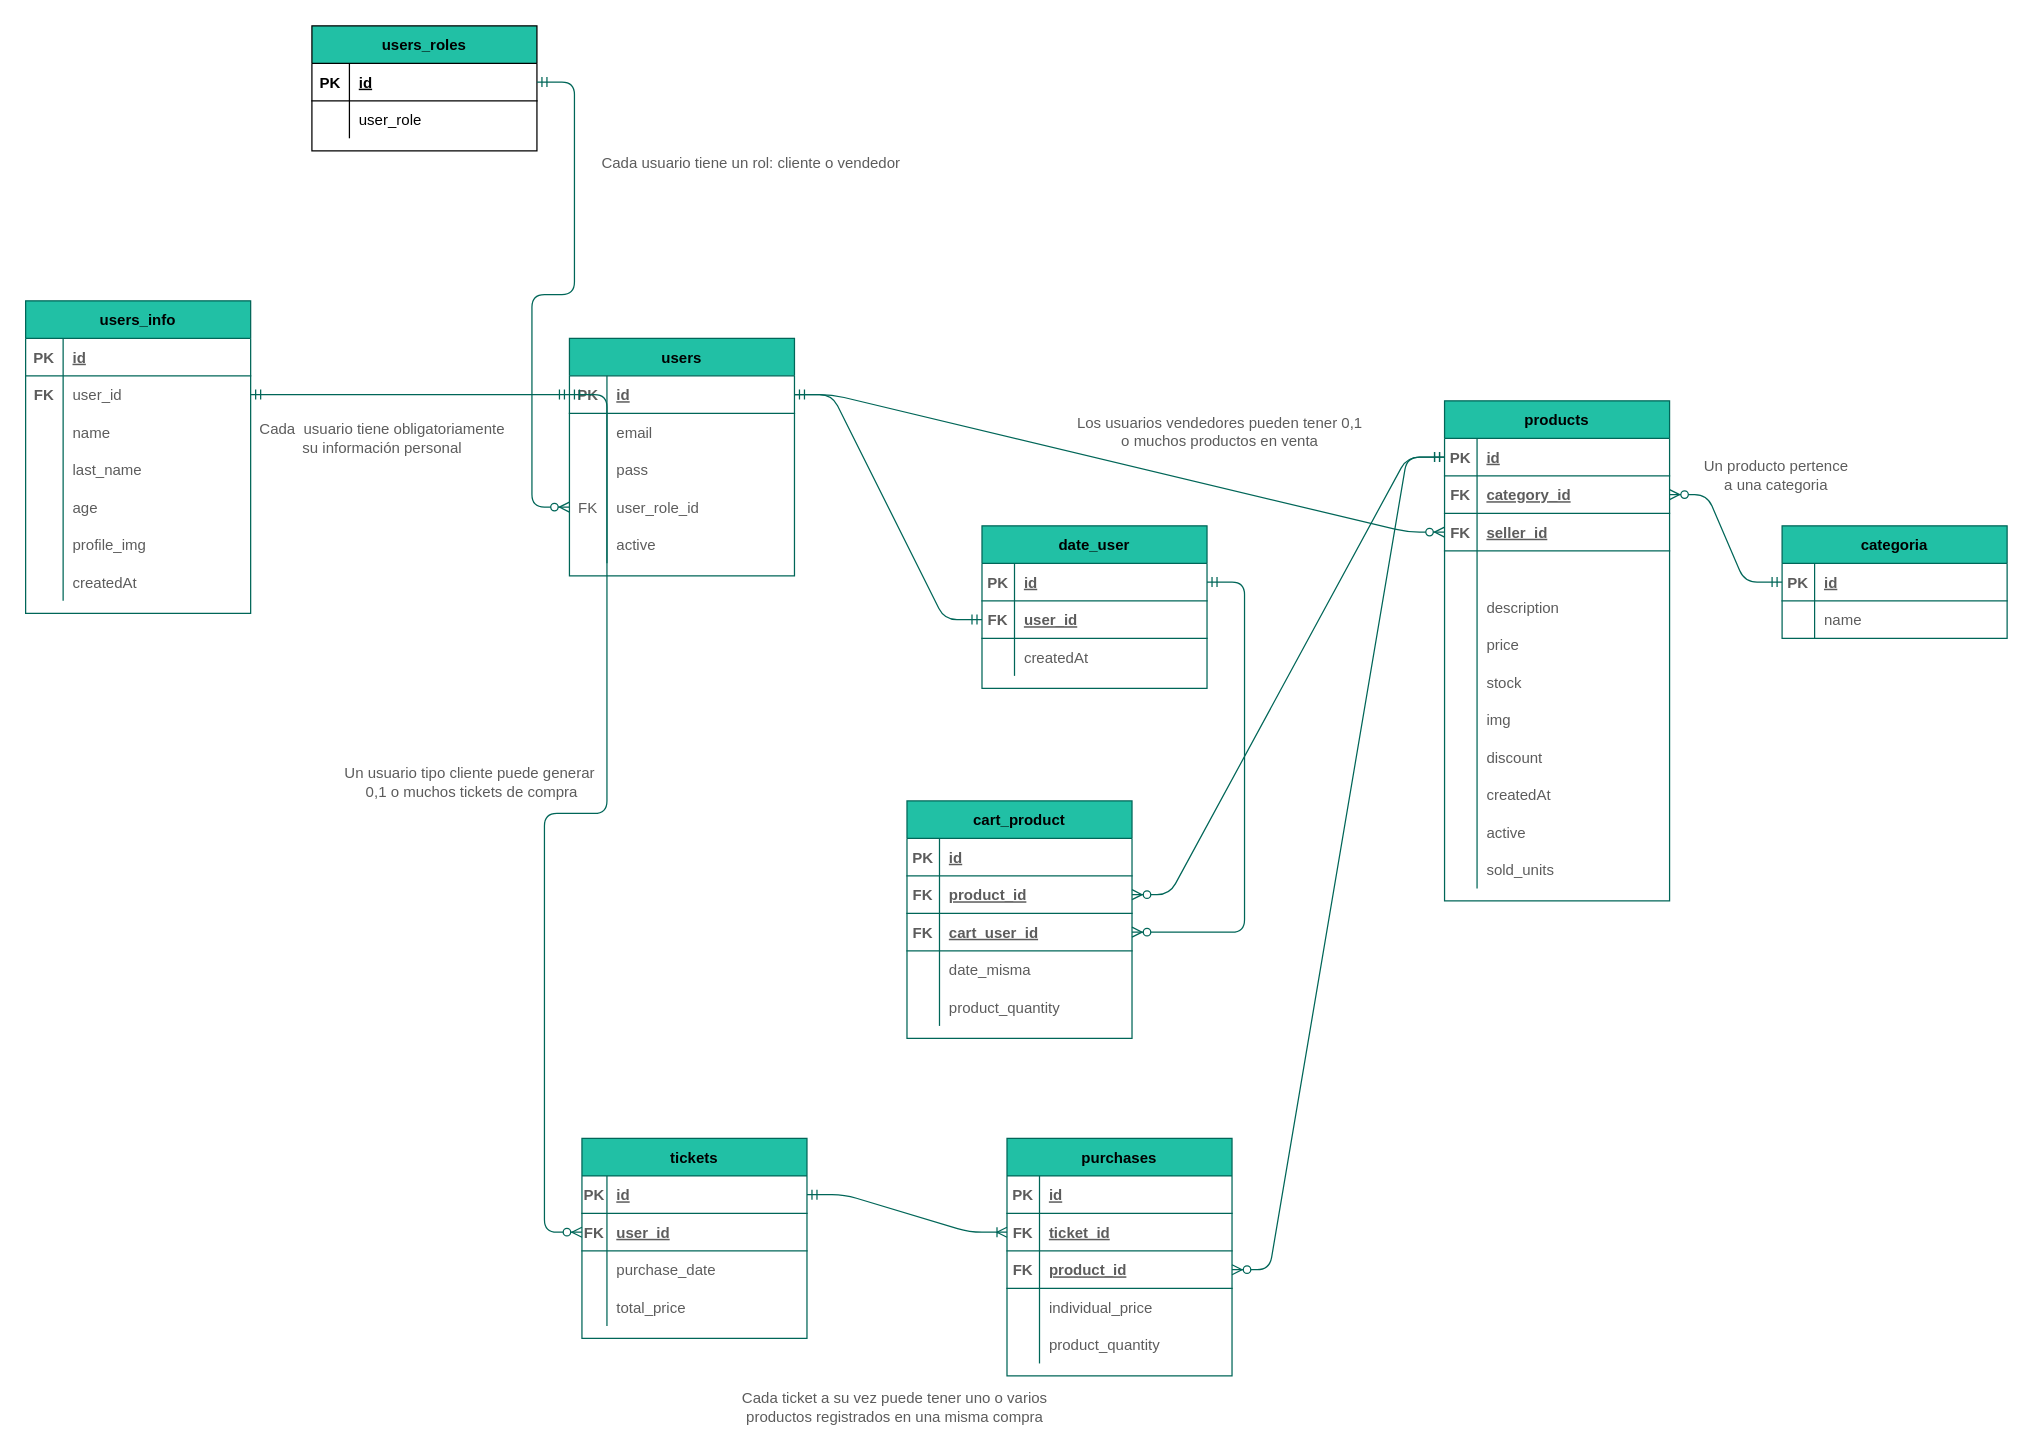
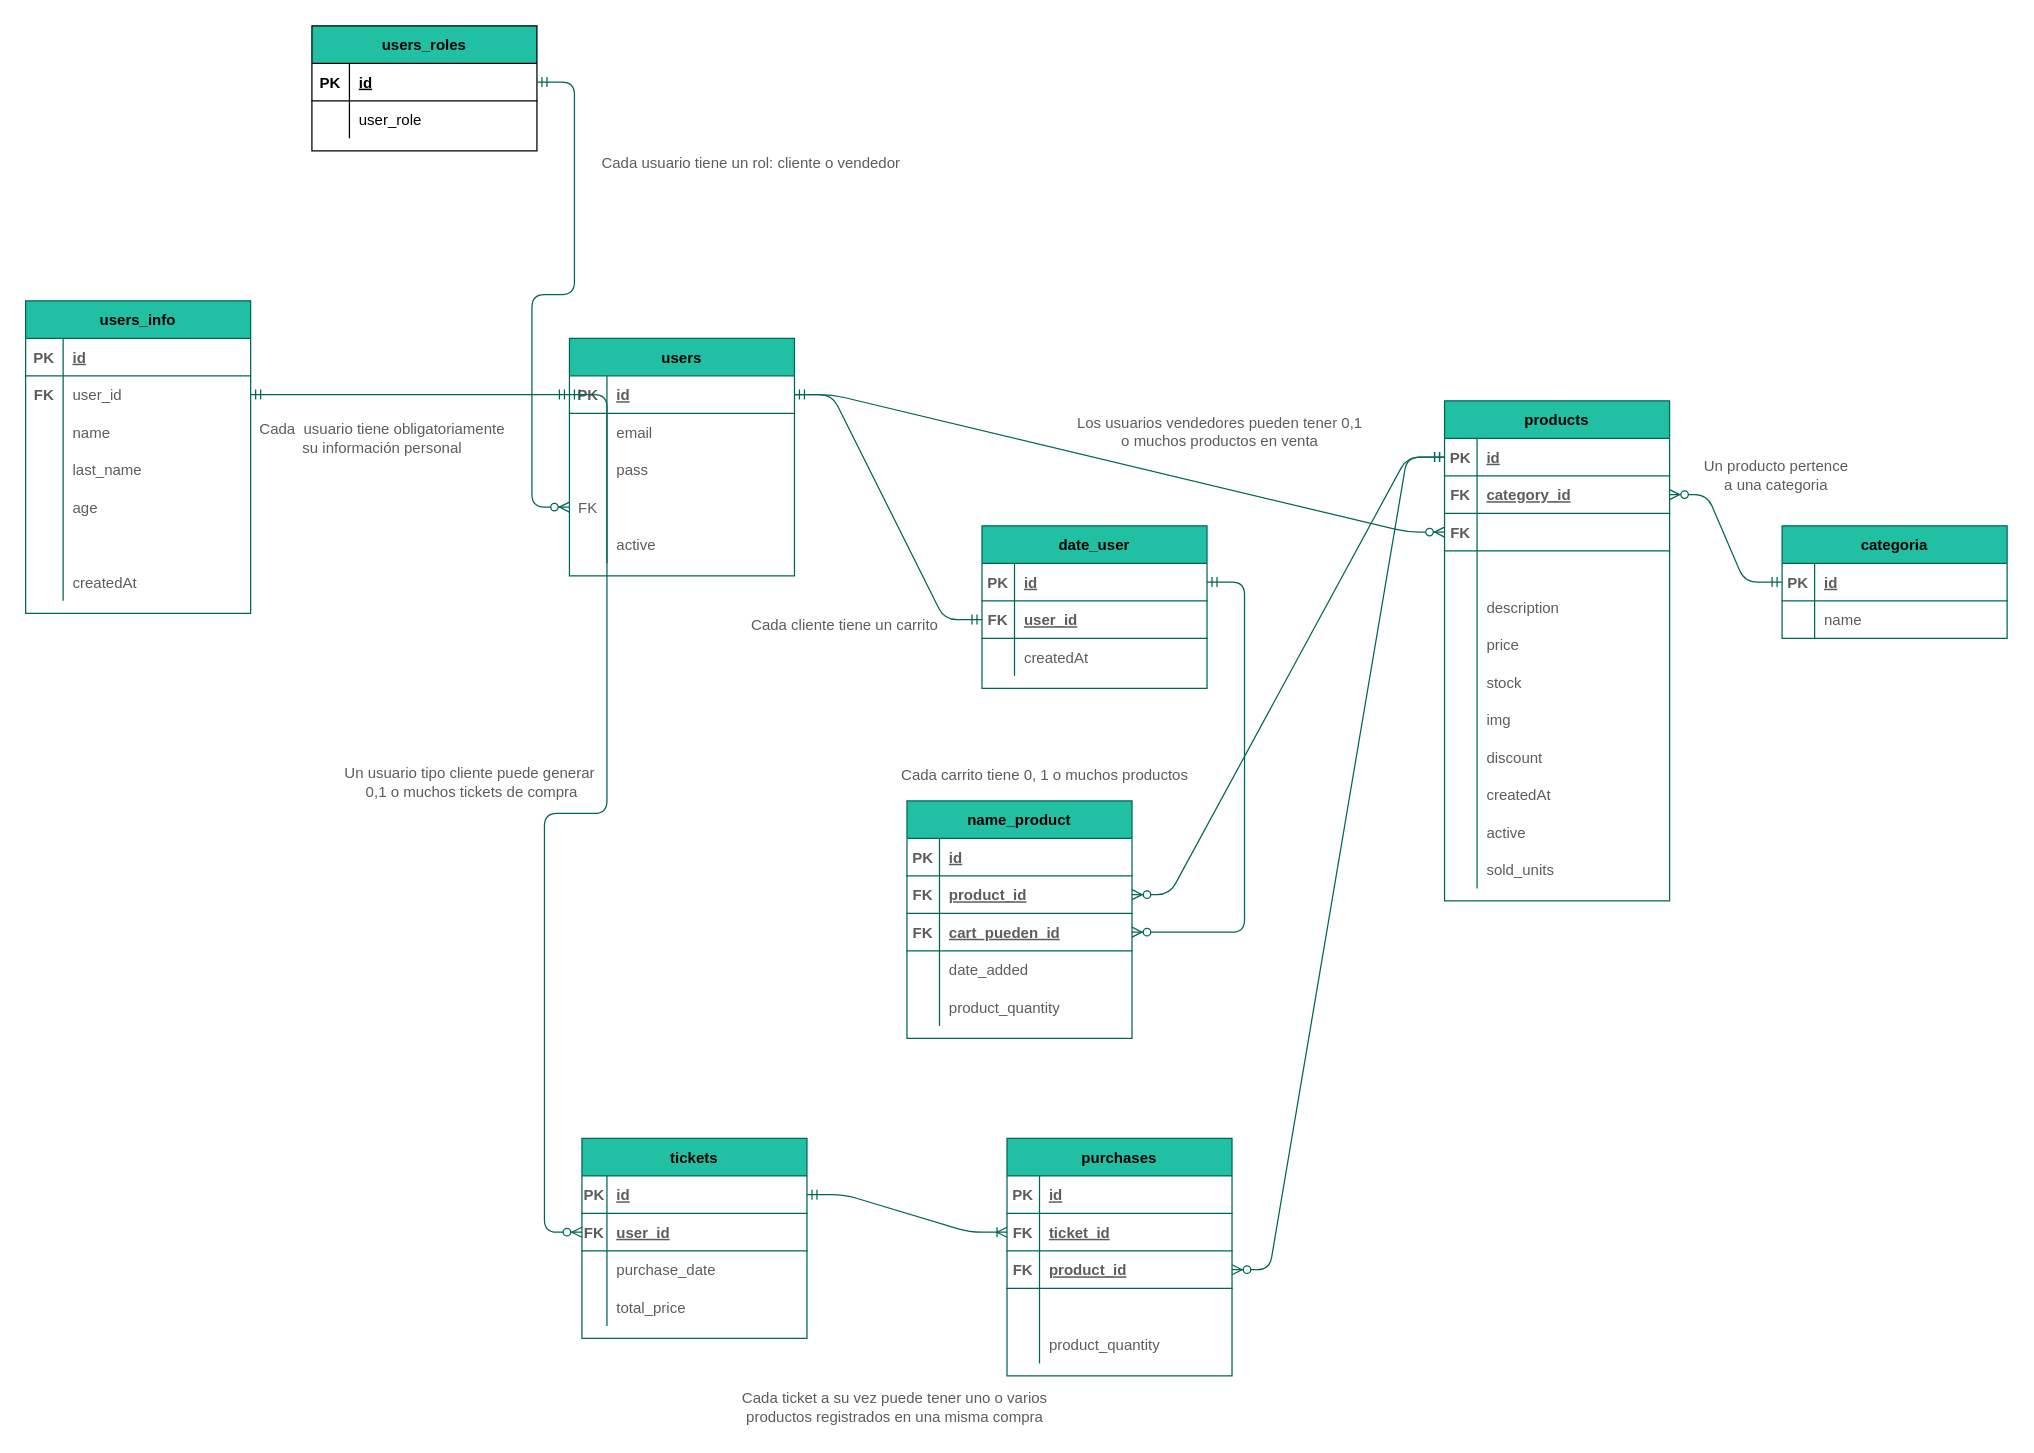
(701, 507) -> none
(1573, 532) -> none
(157, 544) -> none
none -> (844, 626)
none -> (1044, 776)
(1019, 820) -> (1019, 820)
(997, 933) -> (1006, 933)
(989, 970) -> (991, 970)
(1136, 1307) -> none
